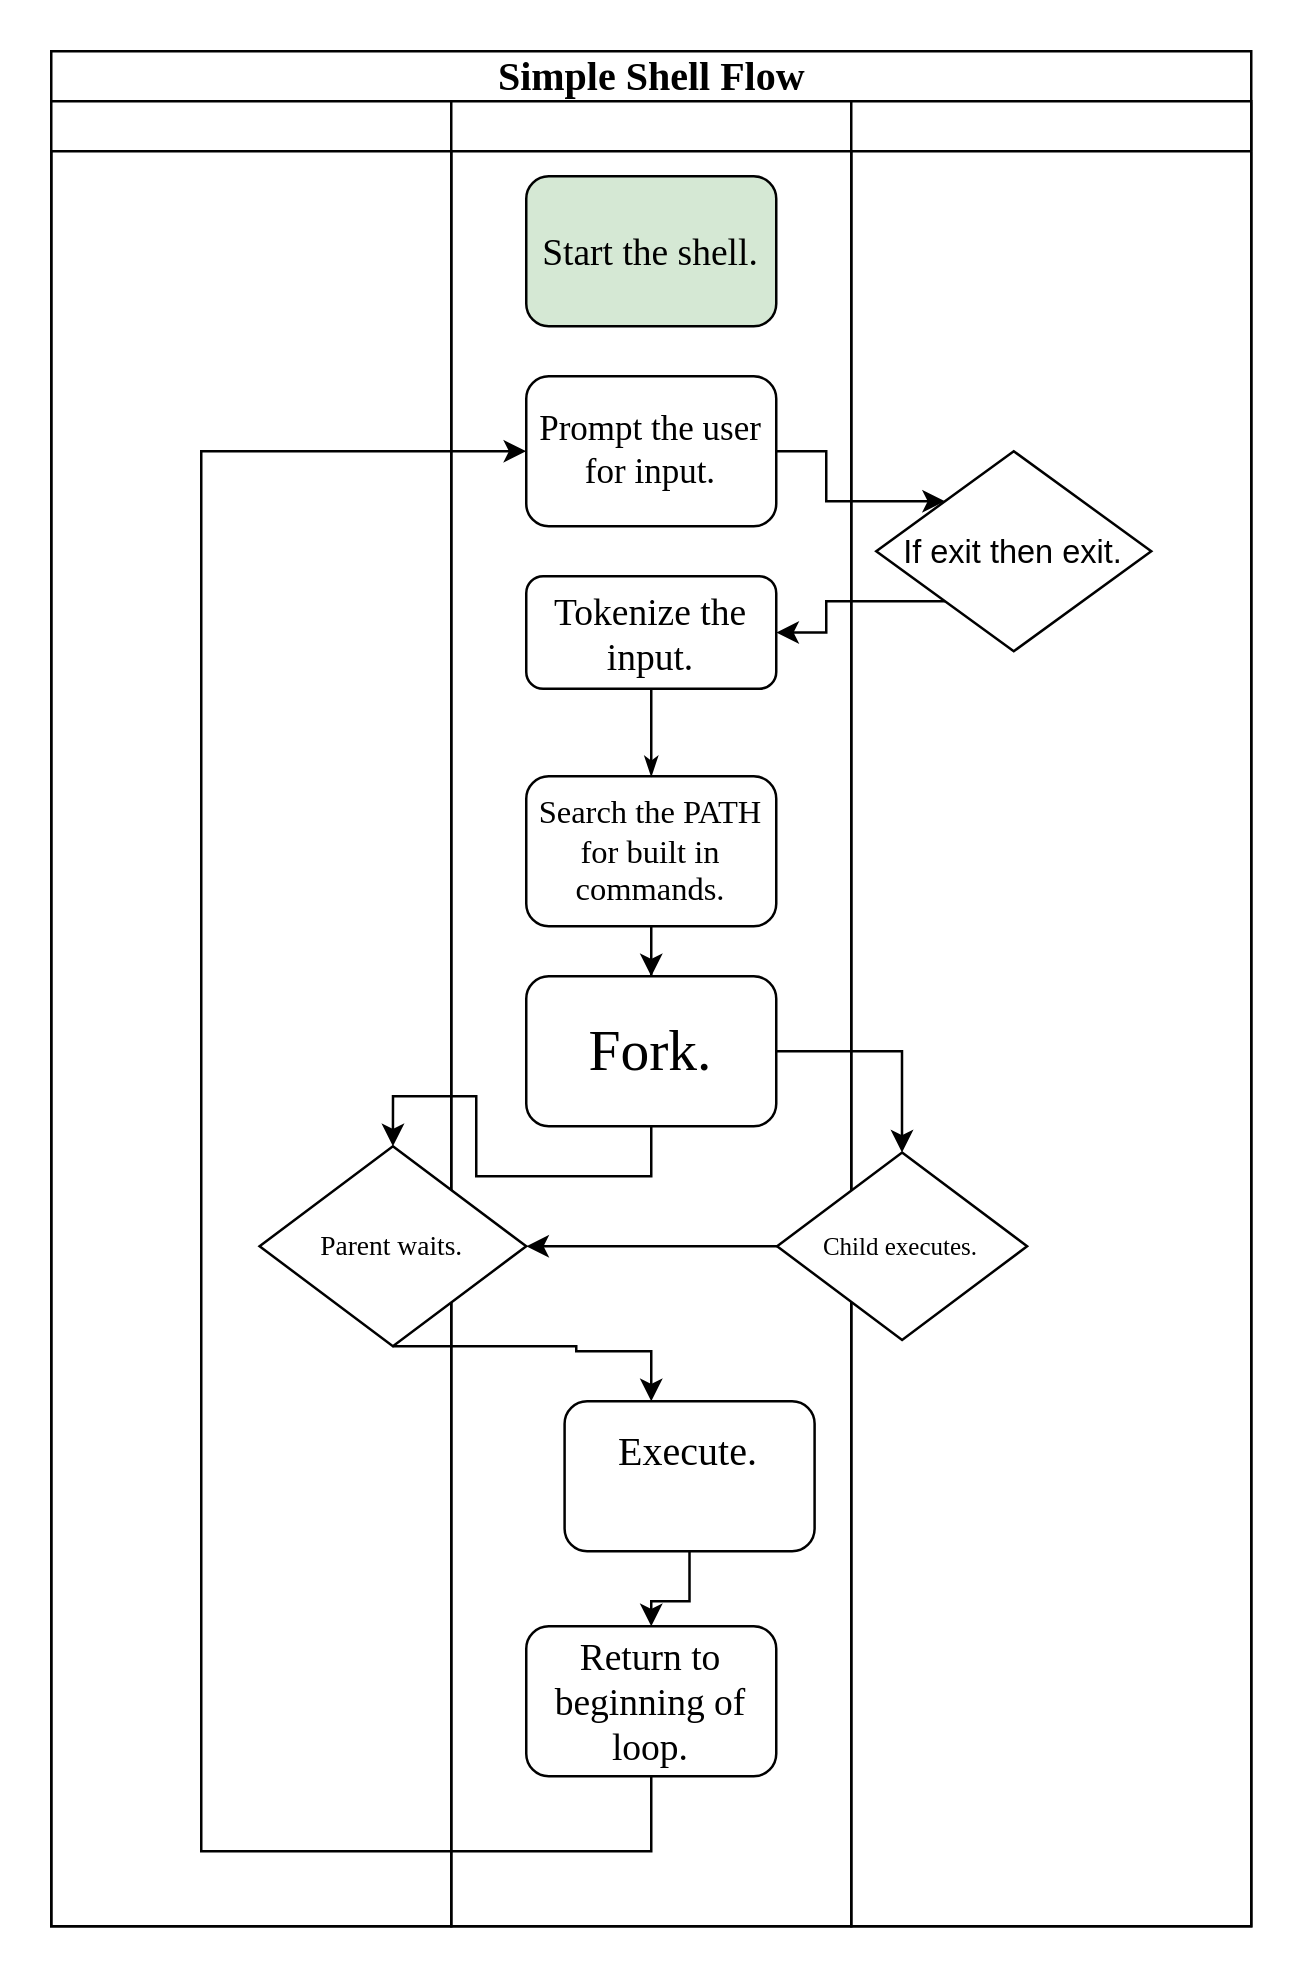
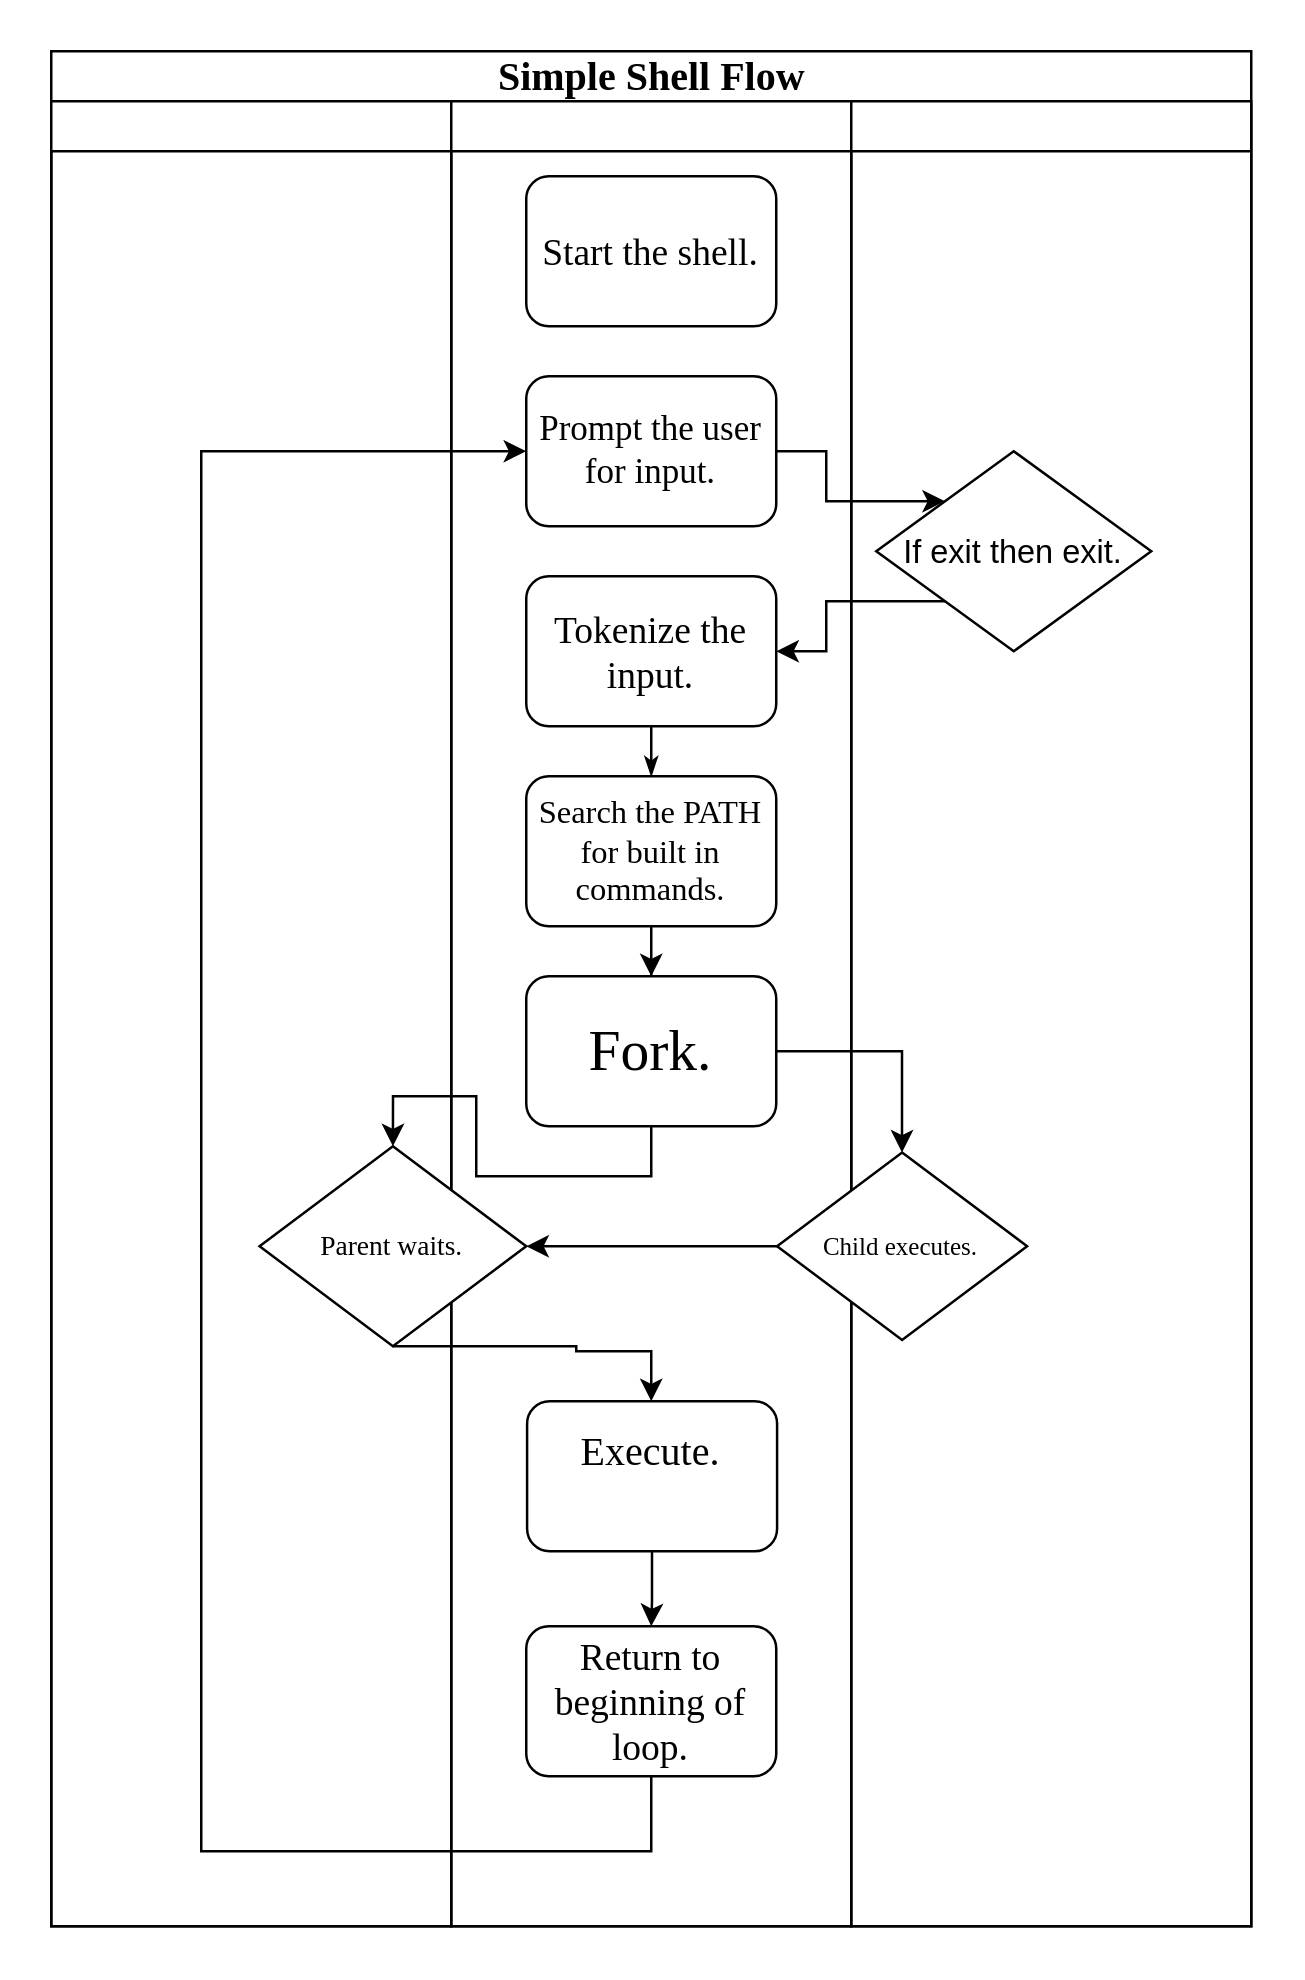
(651, 251) -> (651, 251)
(651, 633) -> (651, 651)
(690, 1476) -> (652, 1476)
